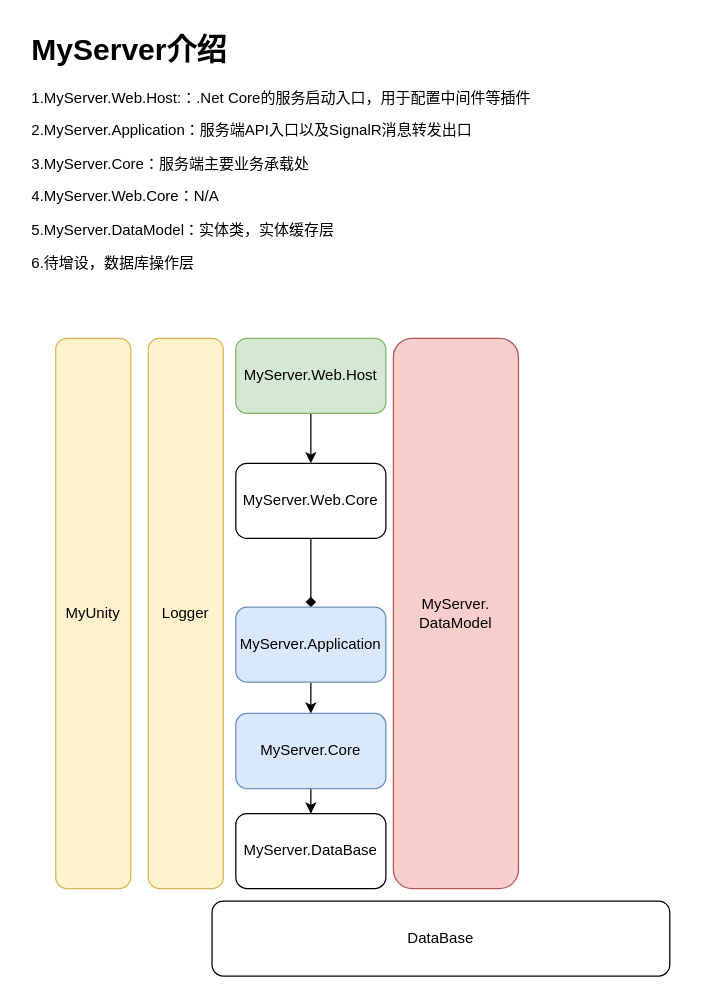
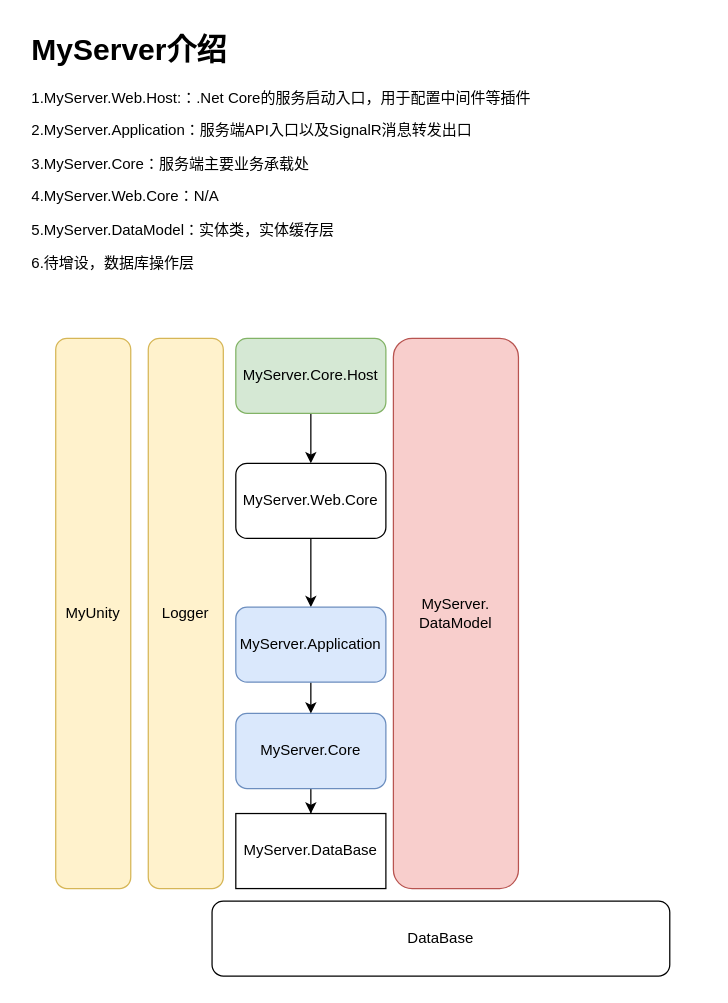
(311, 376) -> (311, 376)
(311, 596) -> (311, 597)
(311, 851) -> (311, 851)
